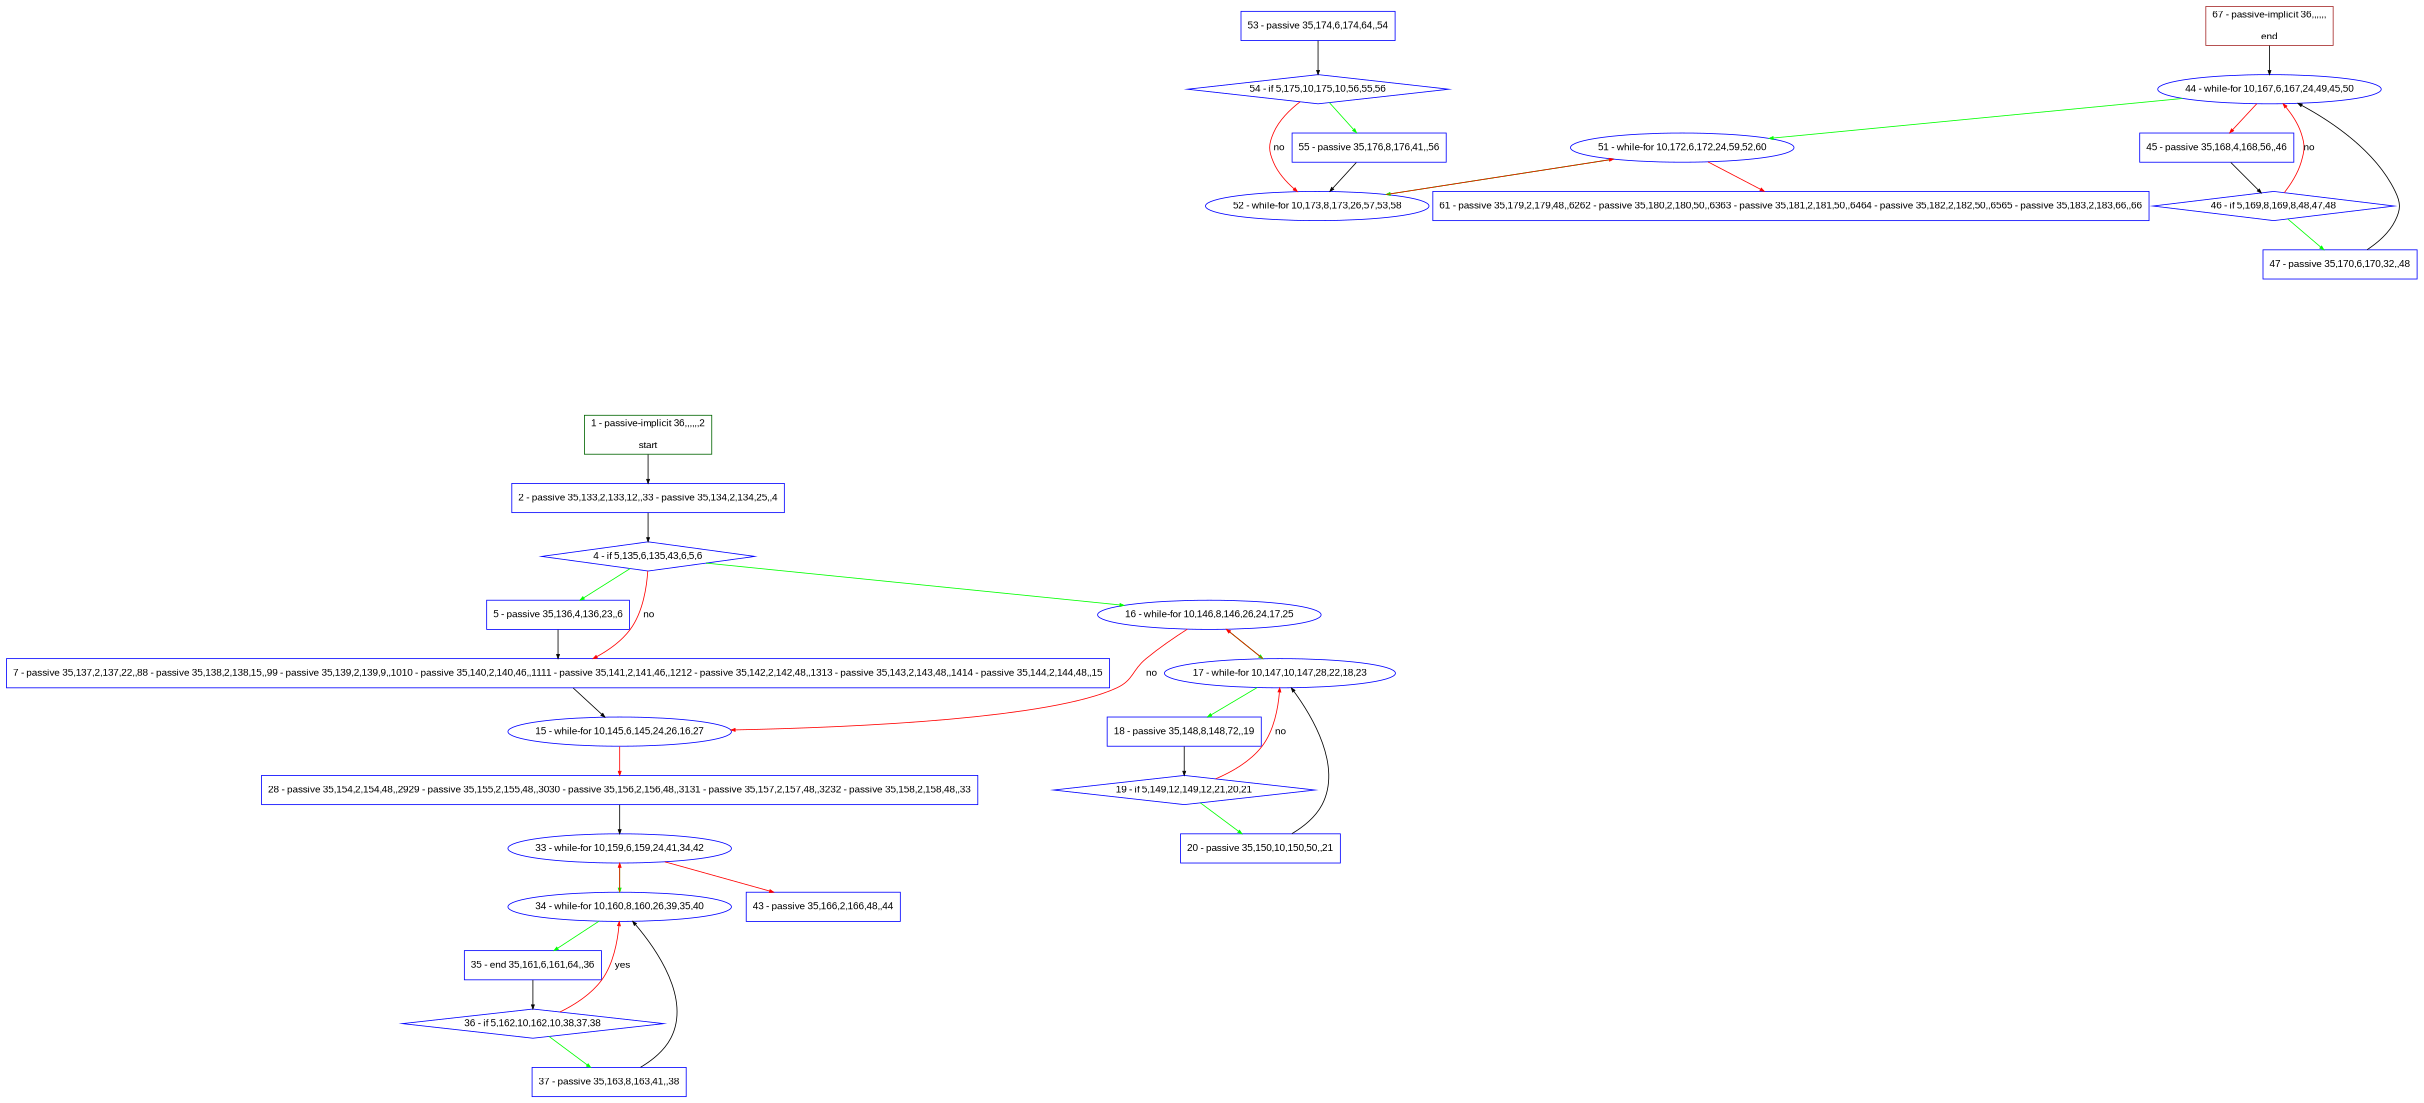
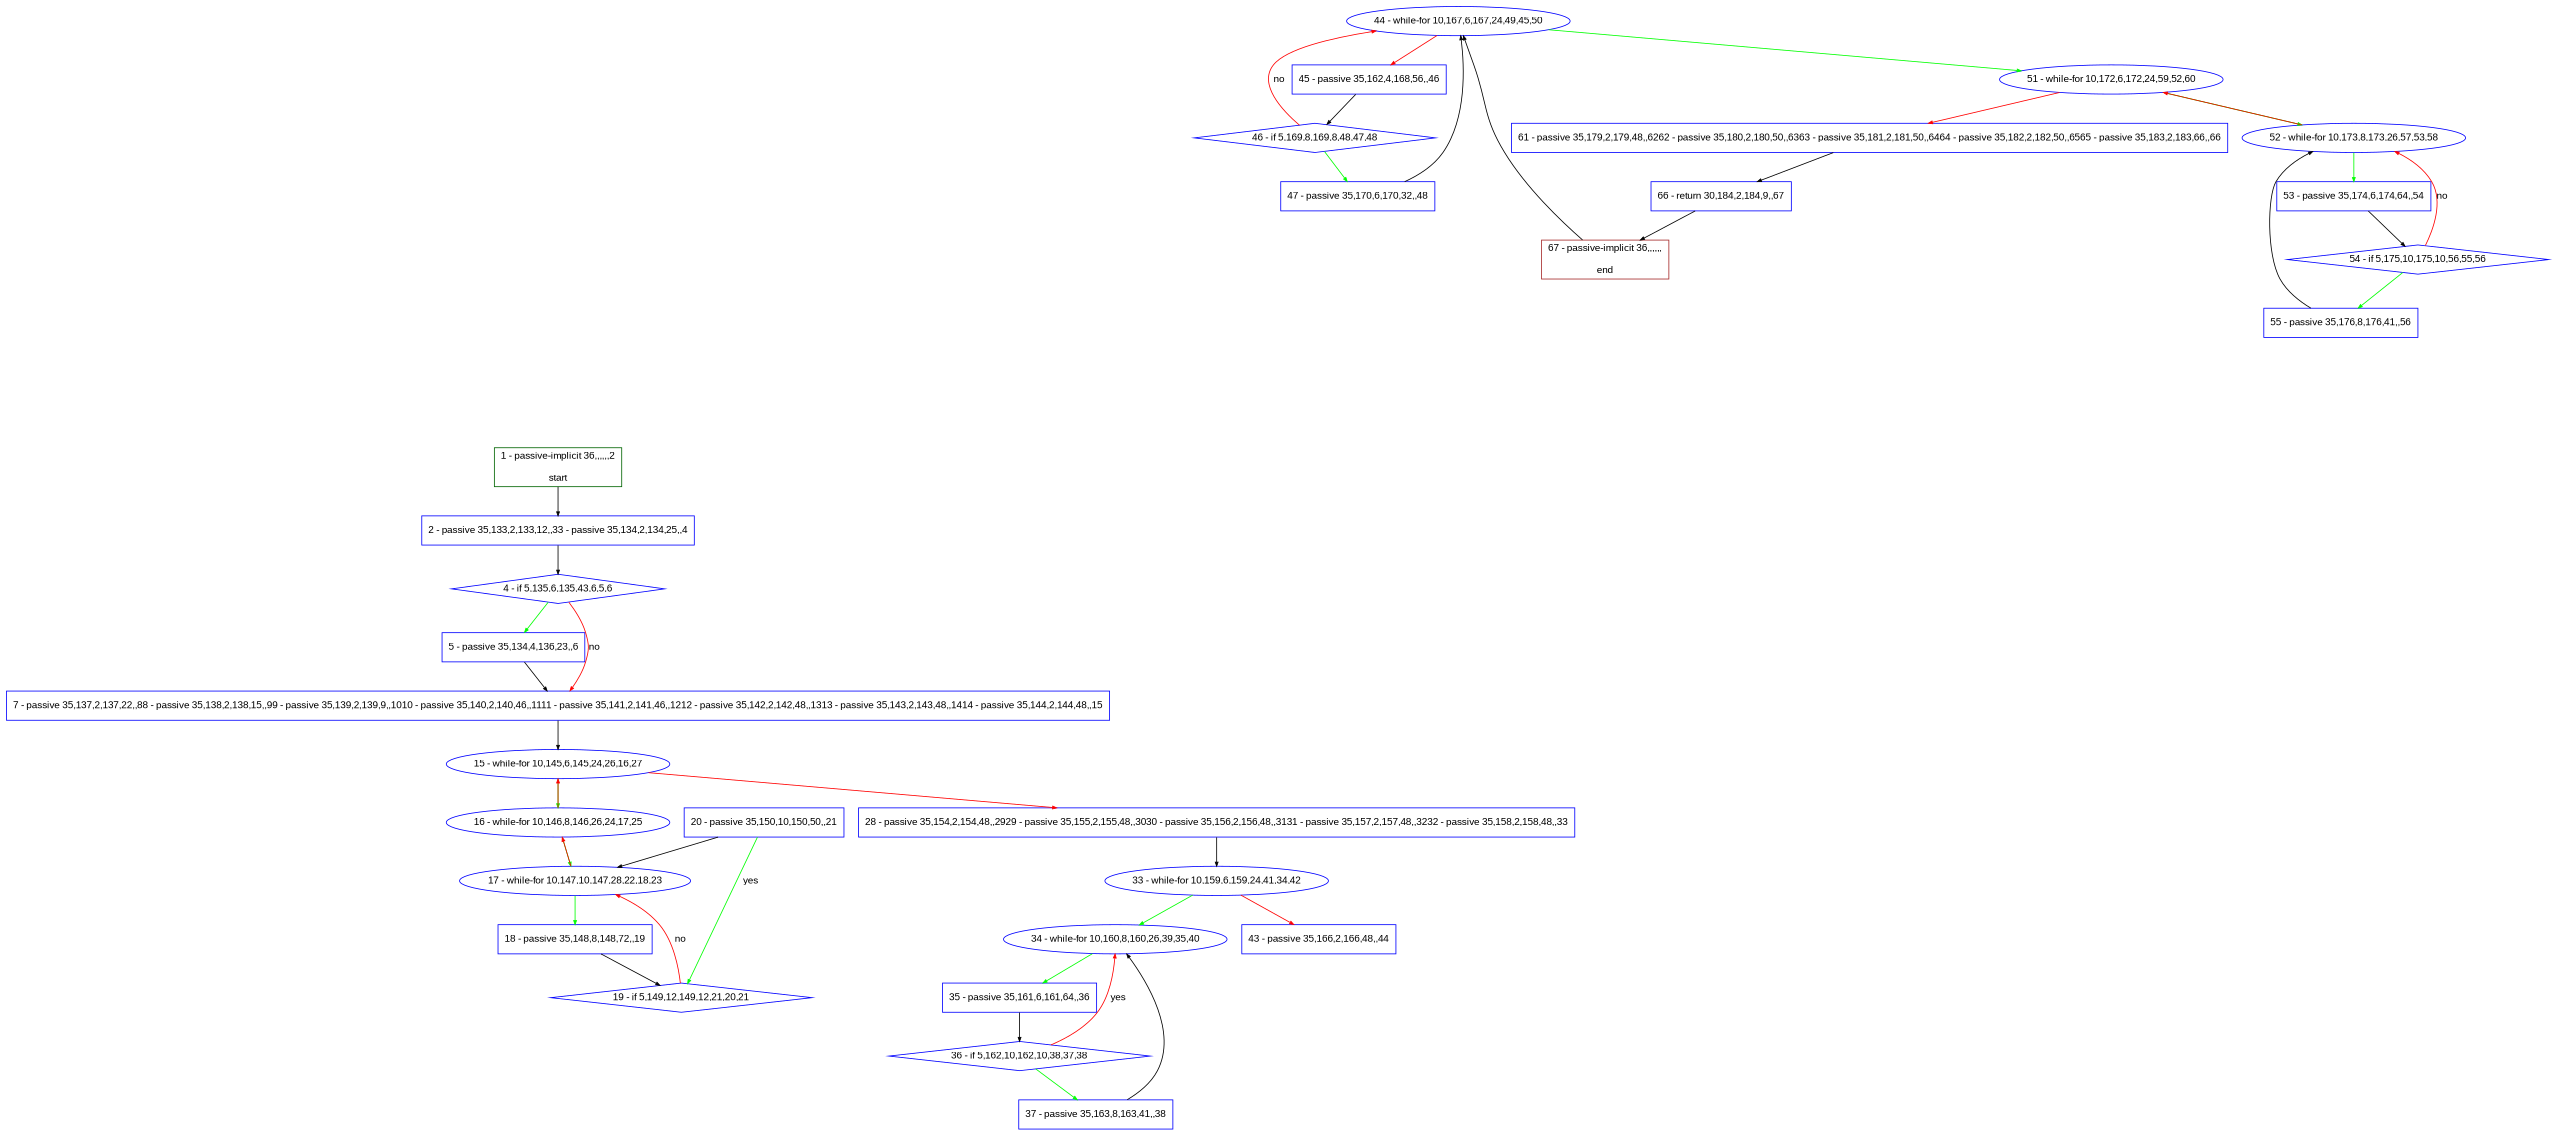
(2217, 148) -> (1369, 79)
none -> (2354, 165)
none -> (1721, 196)
(913, 584) -> (558, 791)
(558, 615) -> (513, 647)
(1219, 817) -> (723, 909)
(620, 880) -> none
(533, 965) -> (1020, 998)
